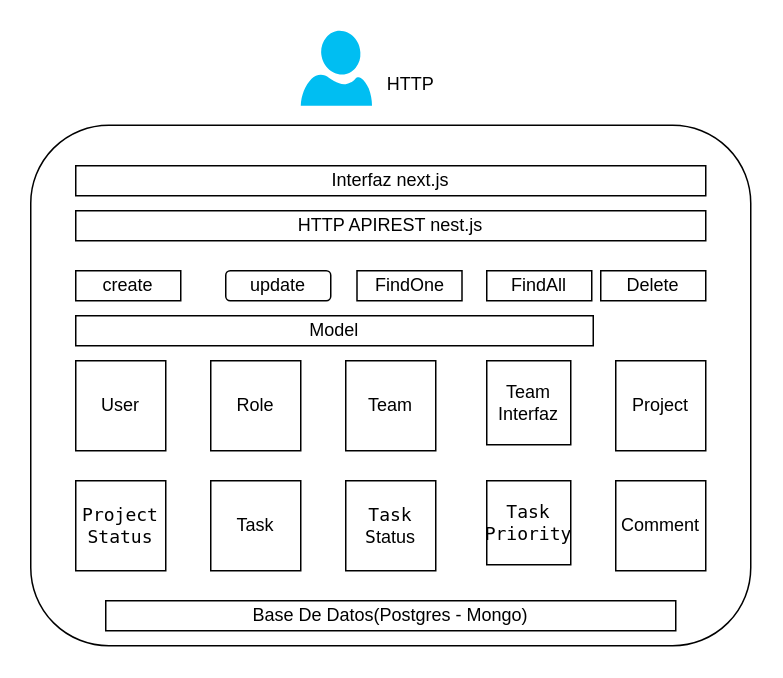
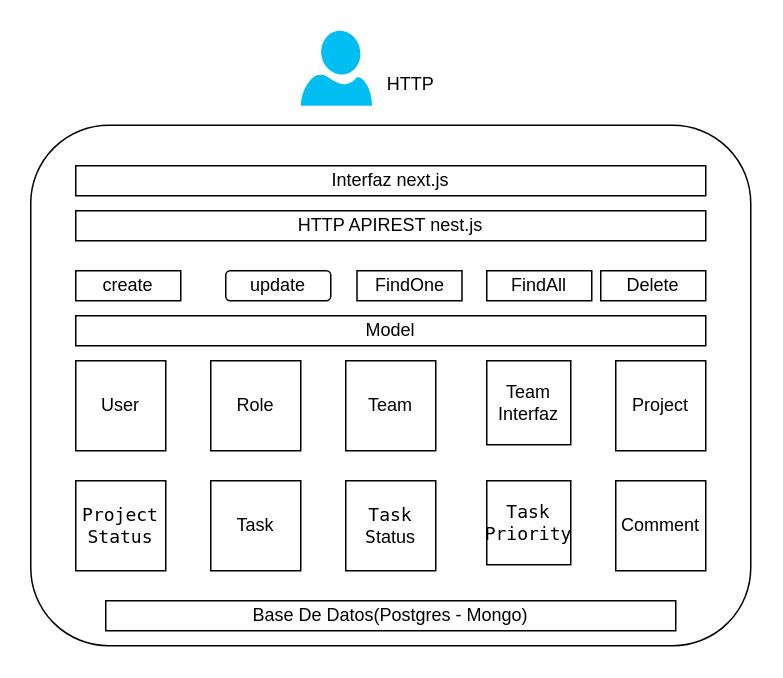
(335, 331) -> (391, 331)
